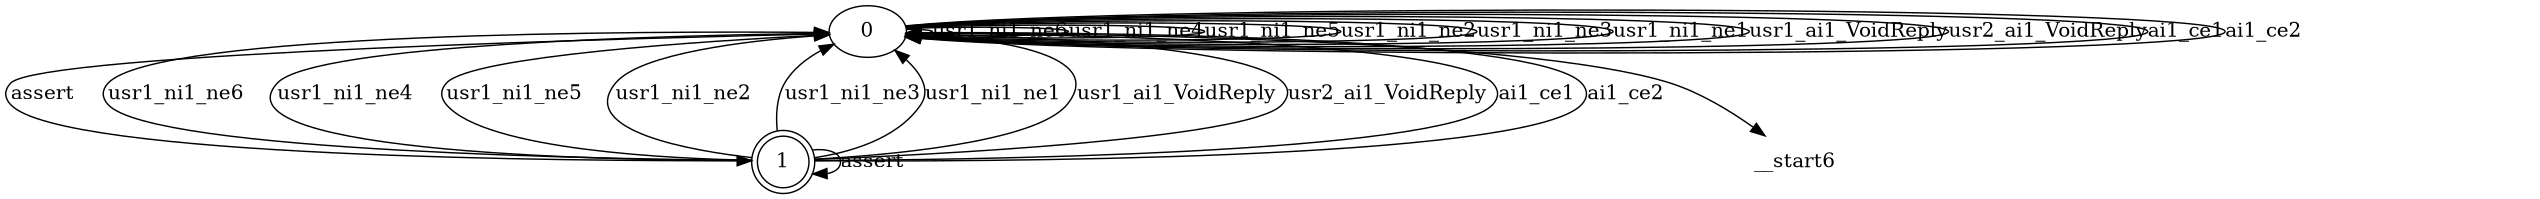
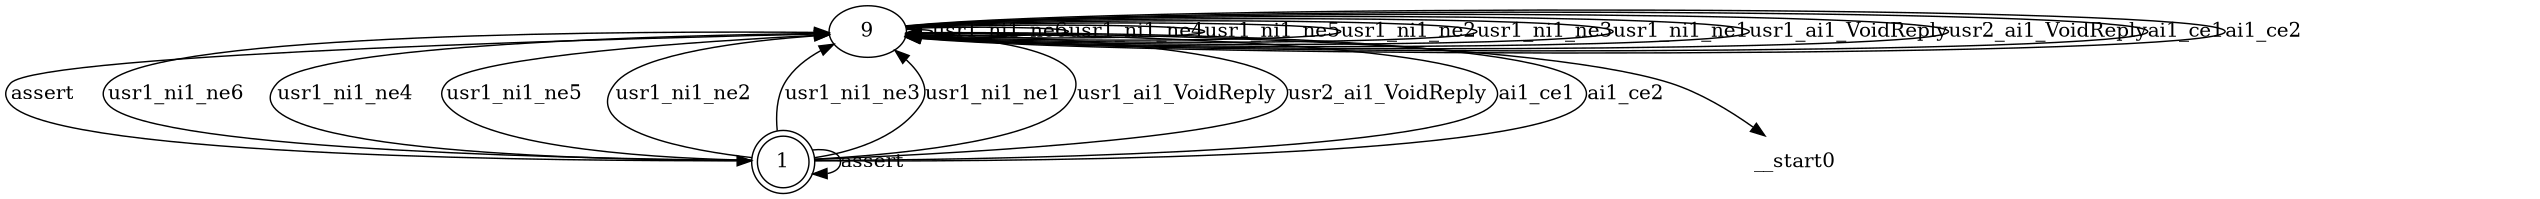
(868, 32) -> (868, 32)
(1795, 162) -> (1795, 162)
